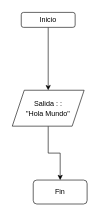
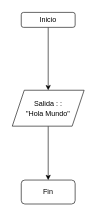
(60, 192) -> (48, 192)
